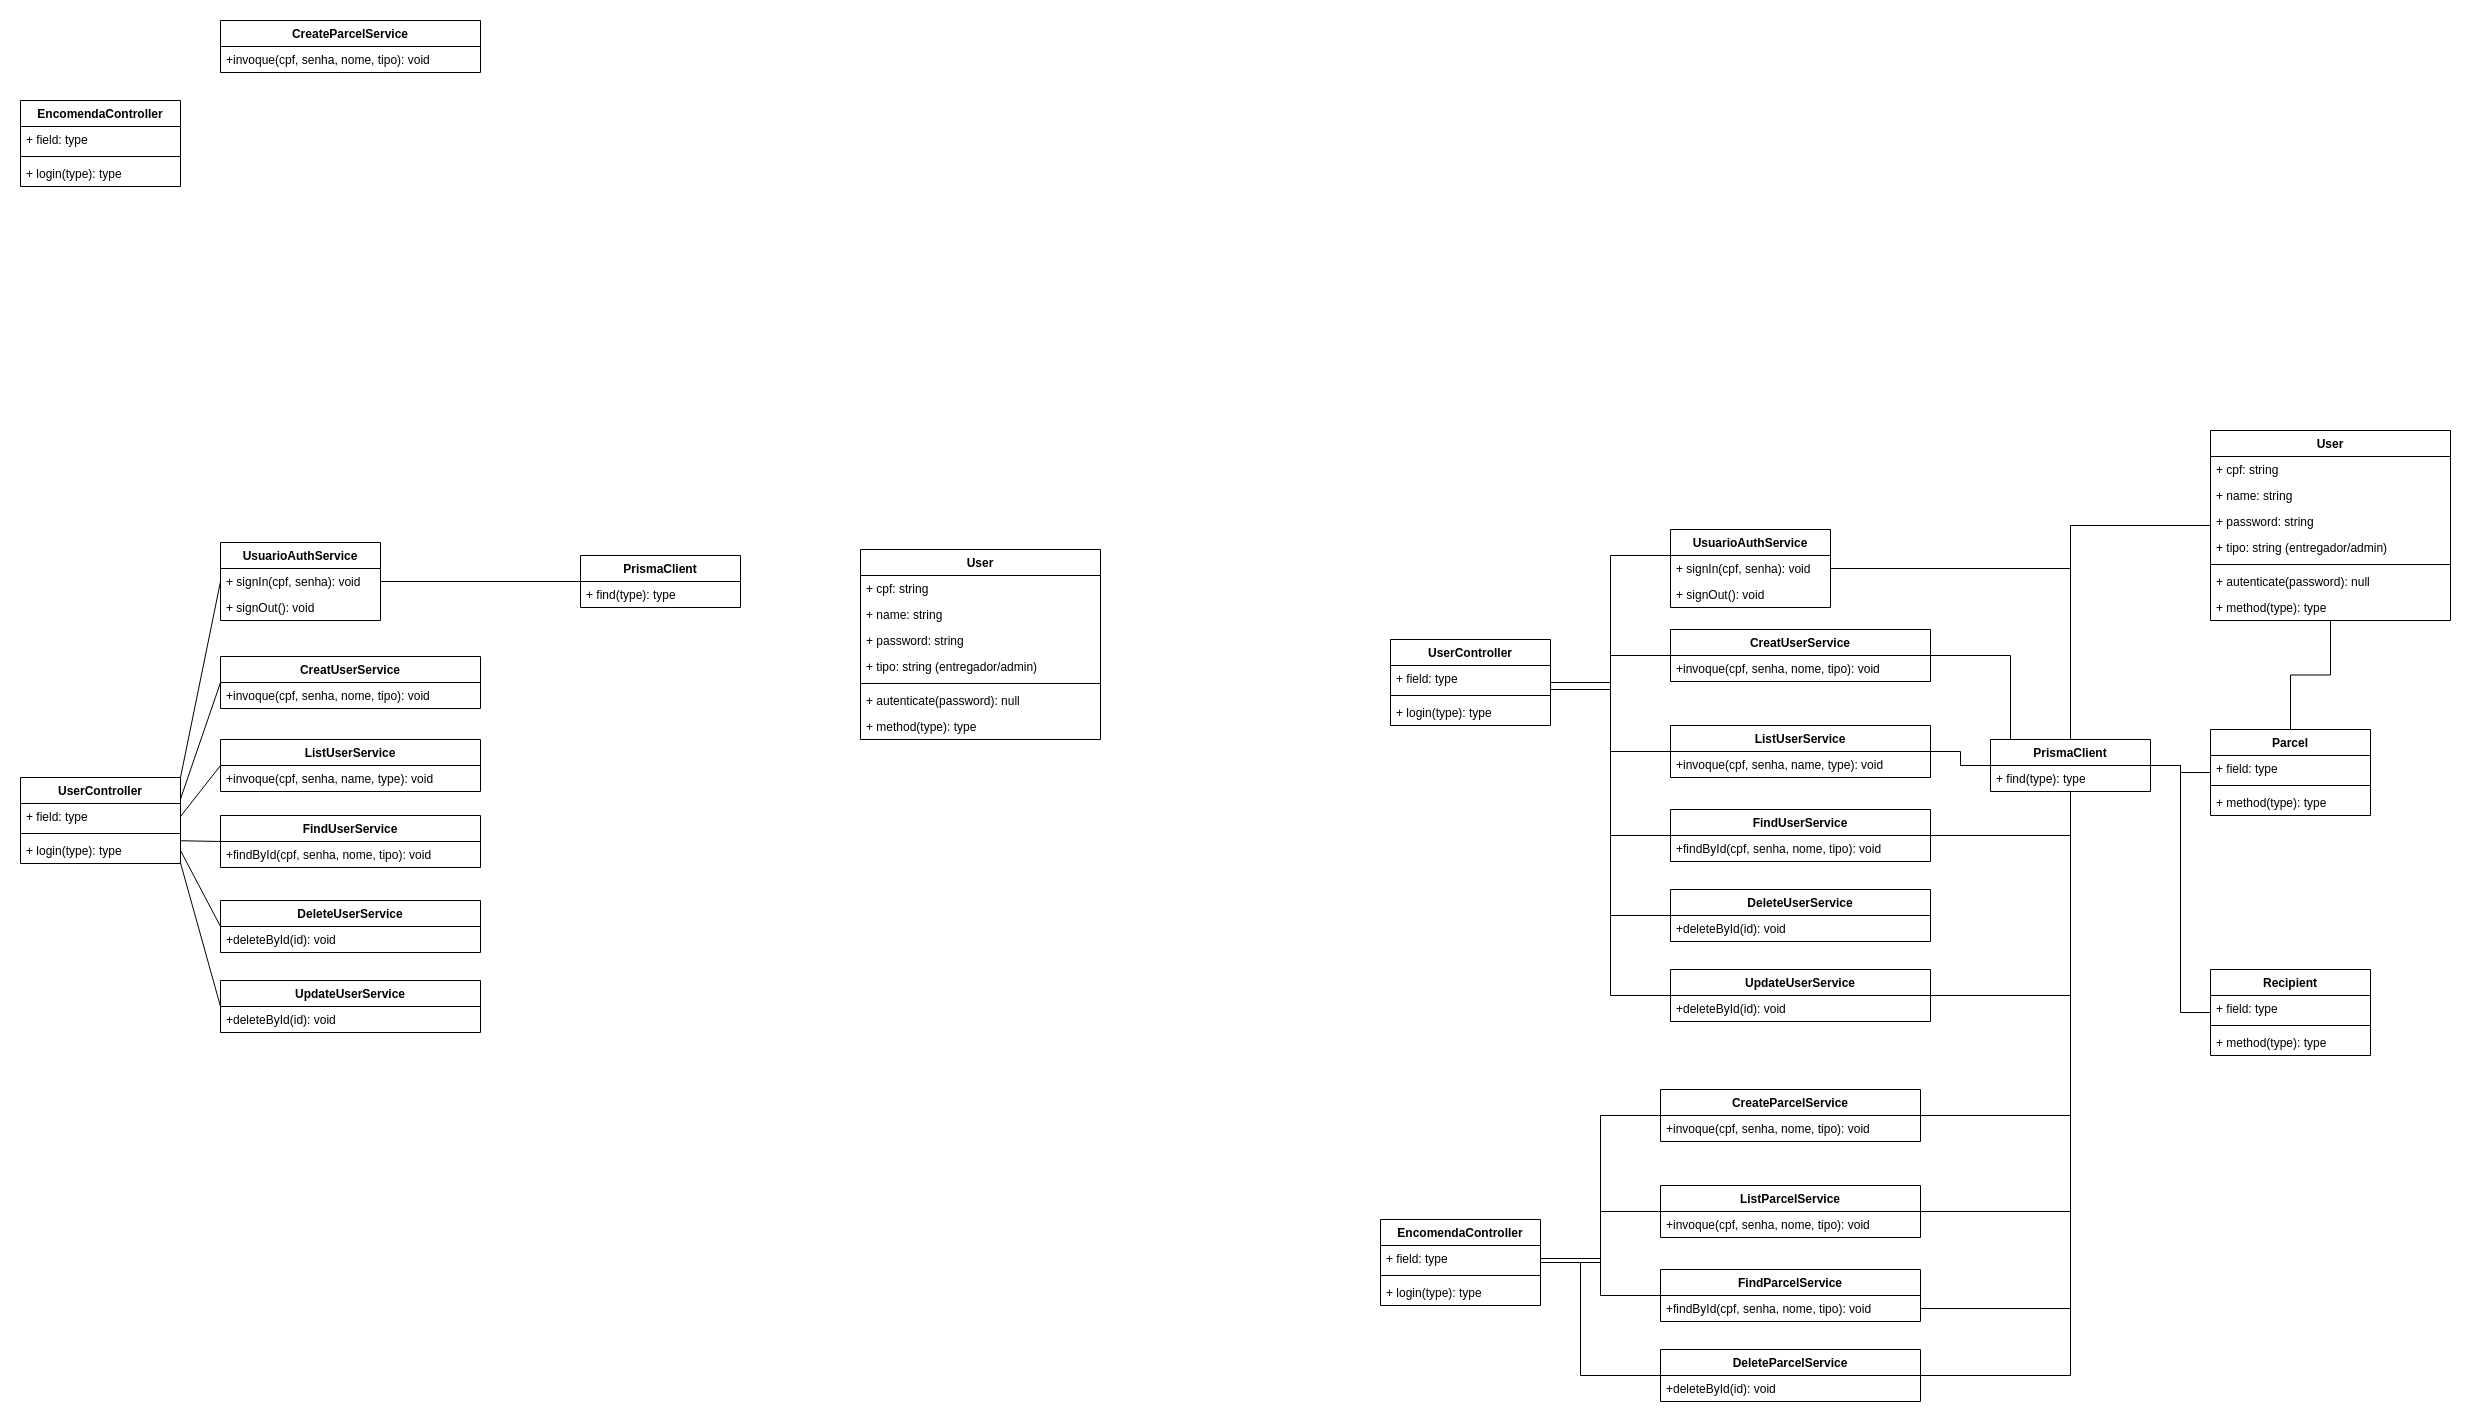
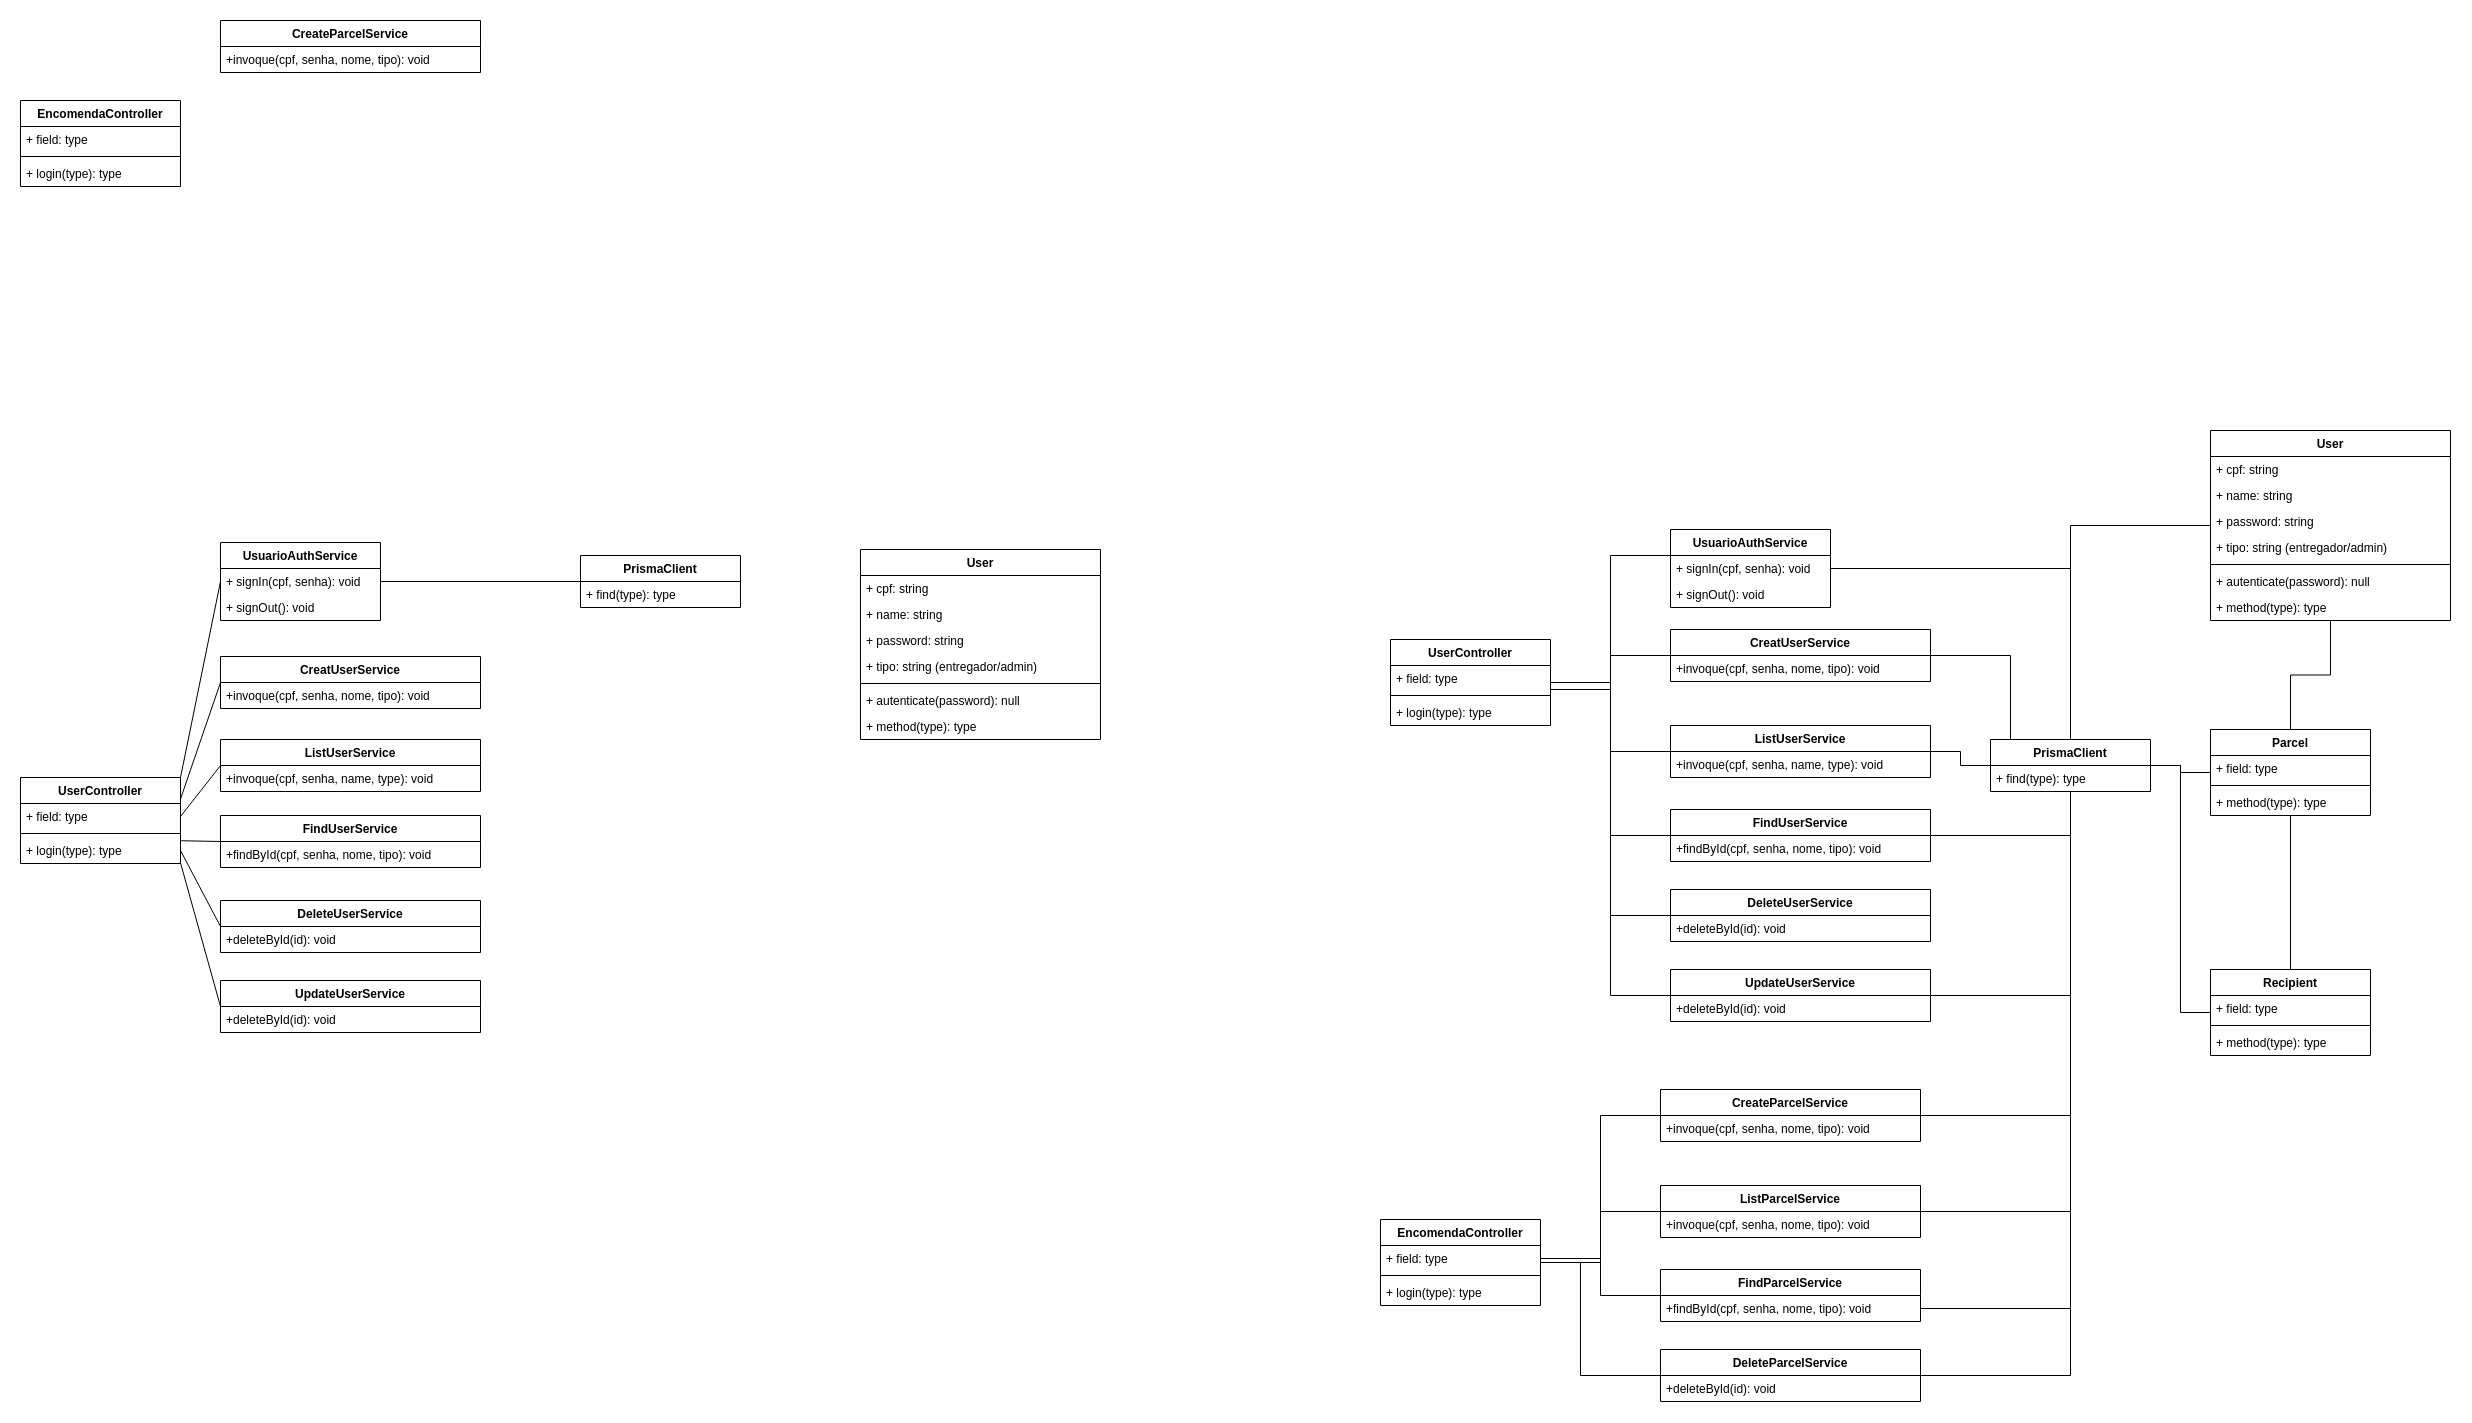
none -> (2291, 894)
